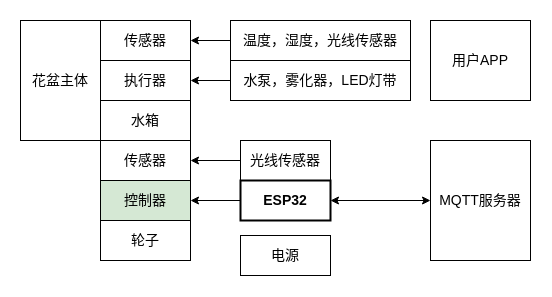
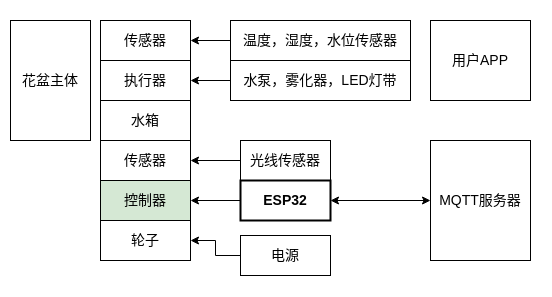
(321, 41) -> (321, 41)
(61, 81) -> (51, 81)
none -> (216, 252)
